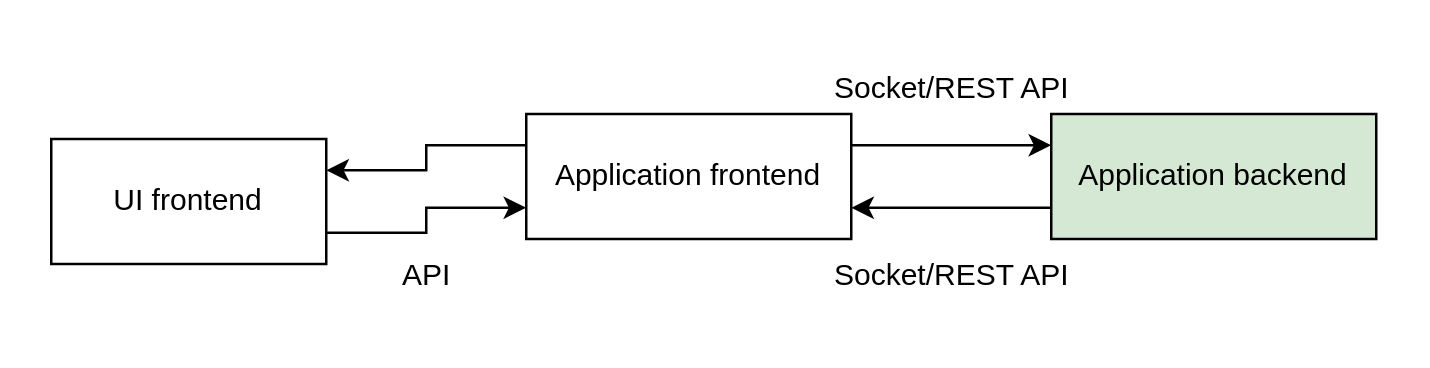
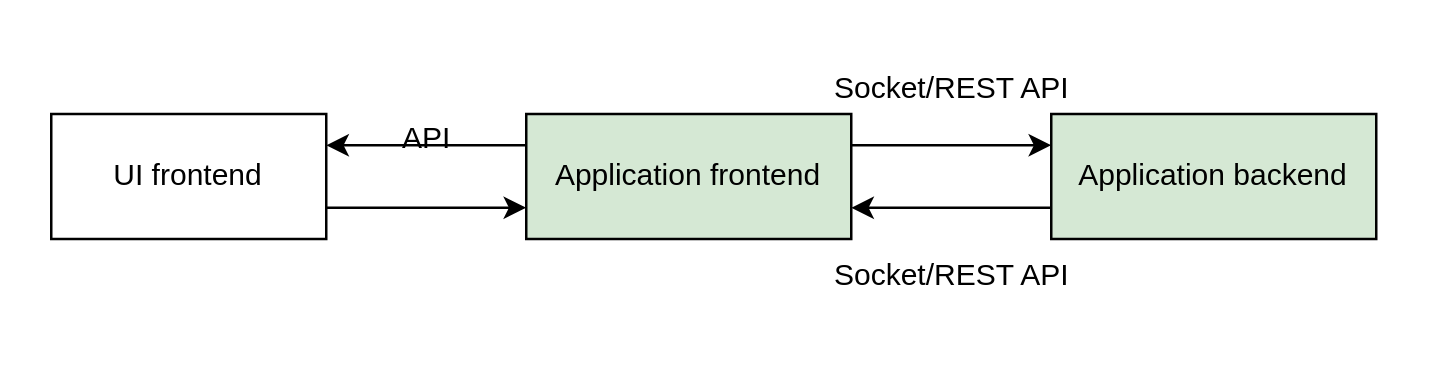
(689, 176) -> (689, 176)
(189, 201) -> (189, 176)
(426, 276) -> (426, 139)
